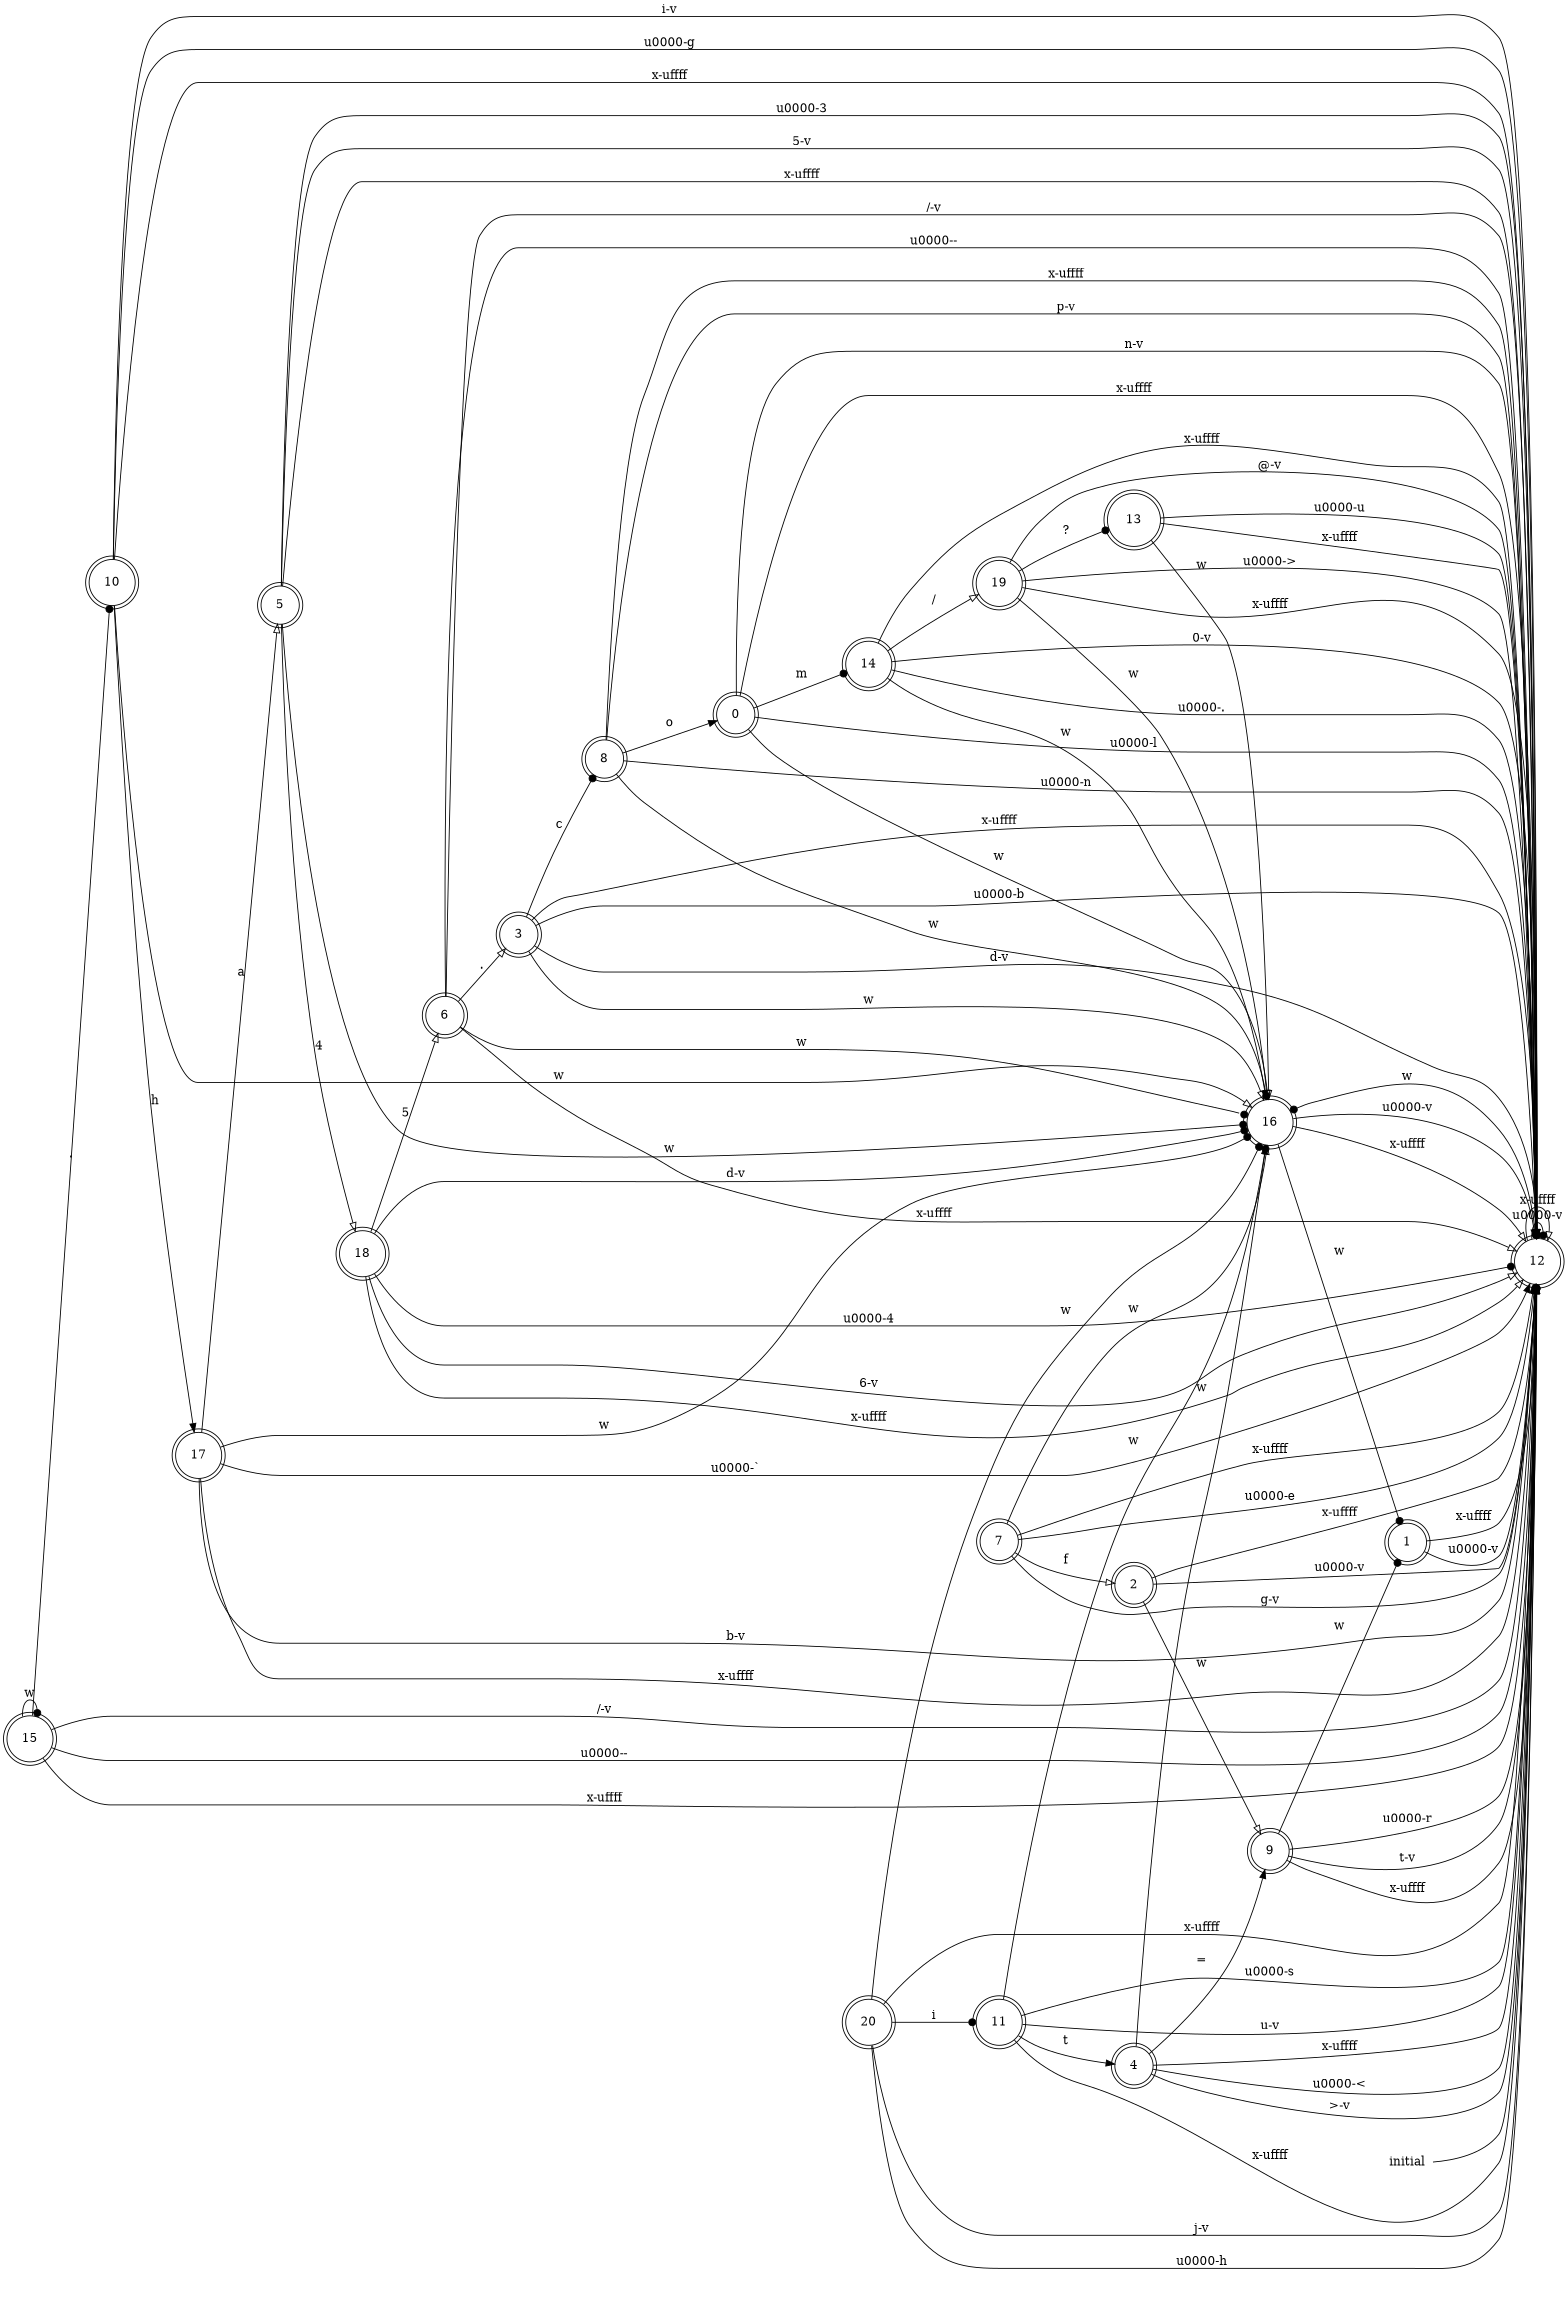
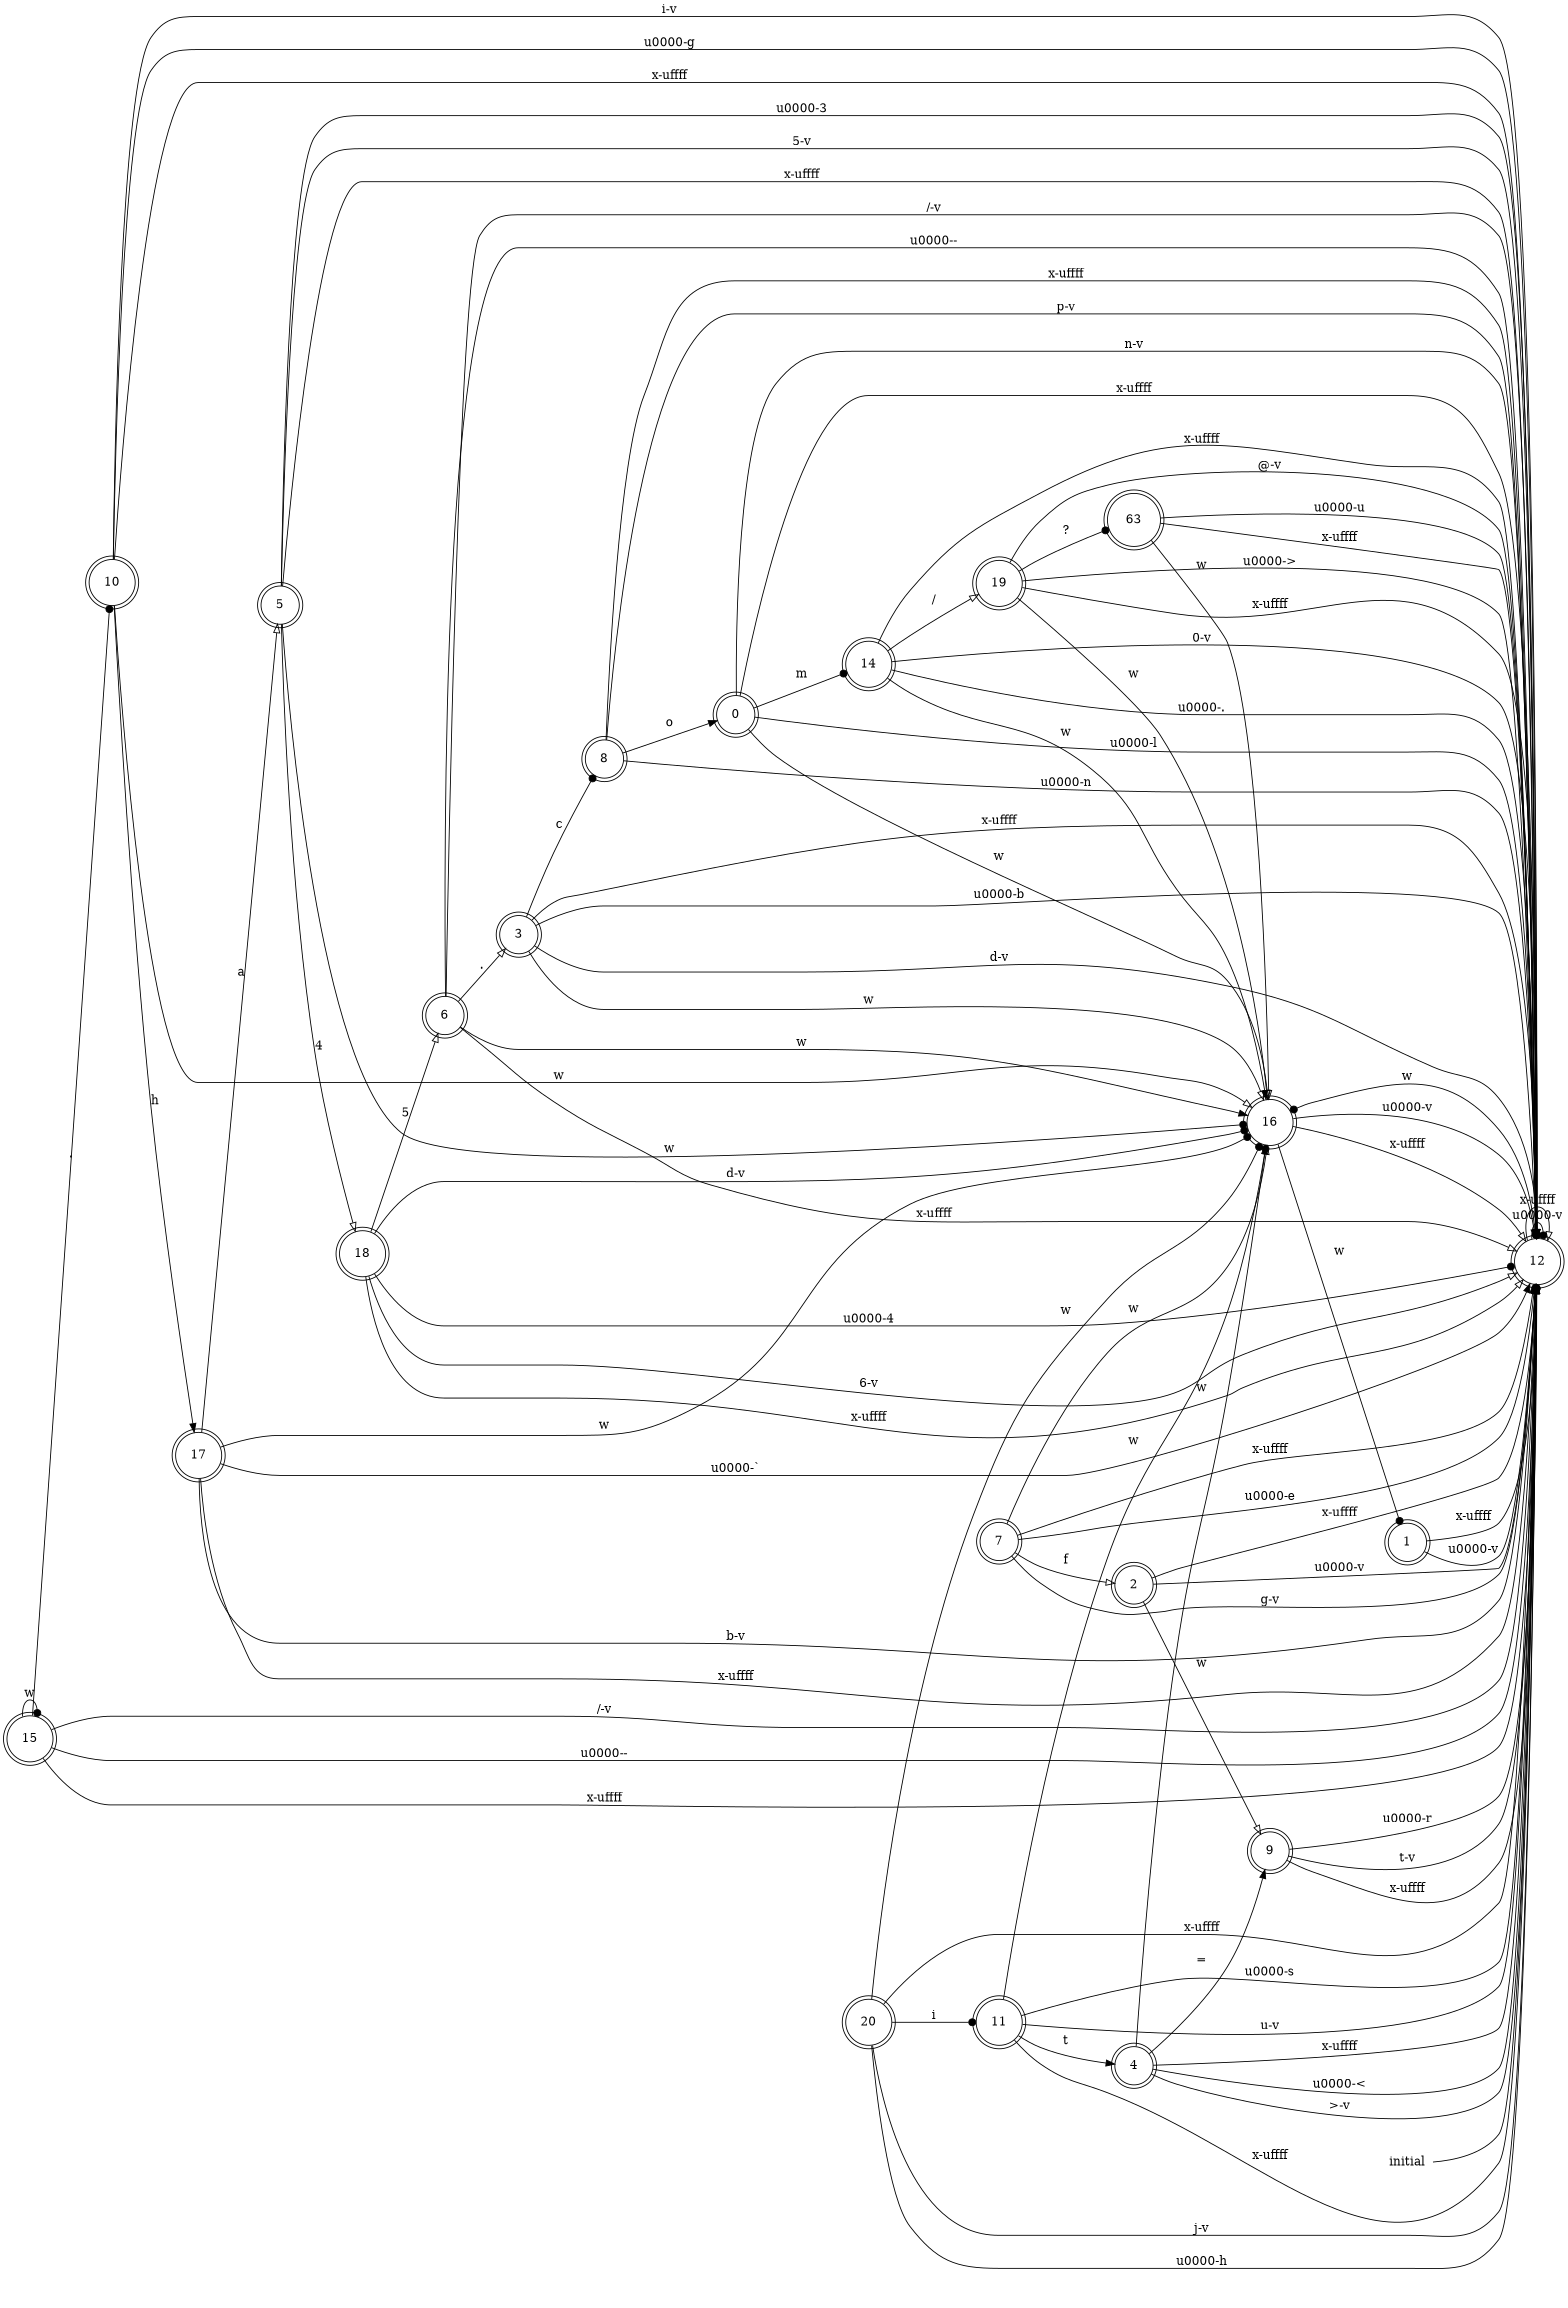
(1134, 520) -> (1134, 520)
(950, 942) -> none
(850, 1050) -> (850, 1050)
(1337, 1700) -> none
